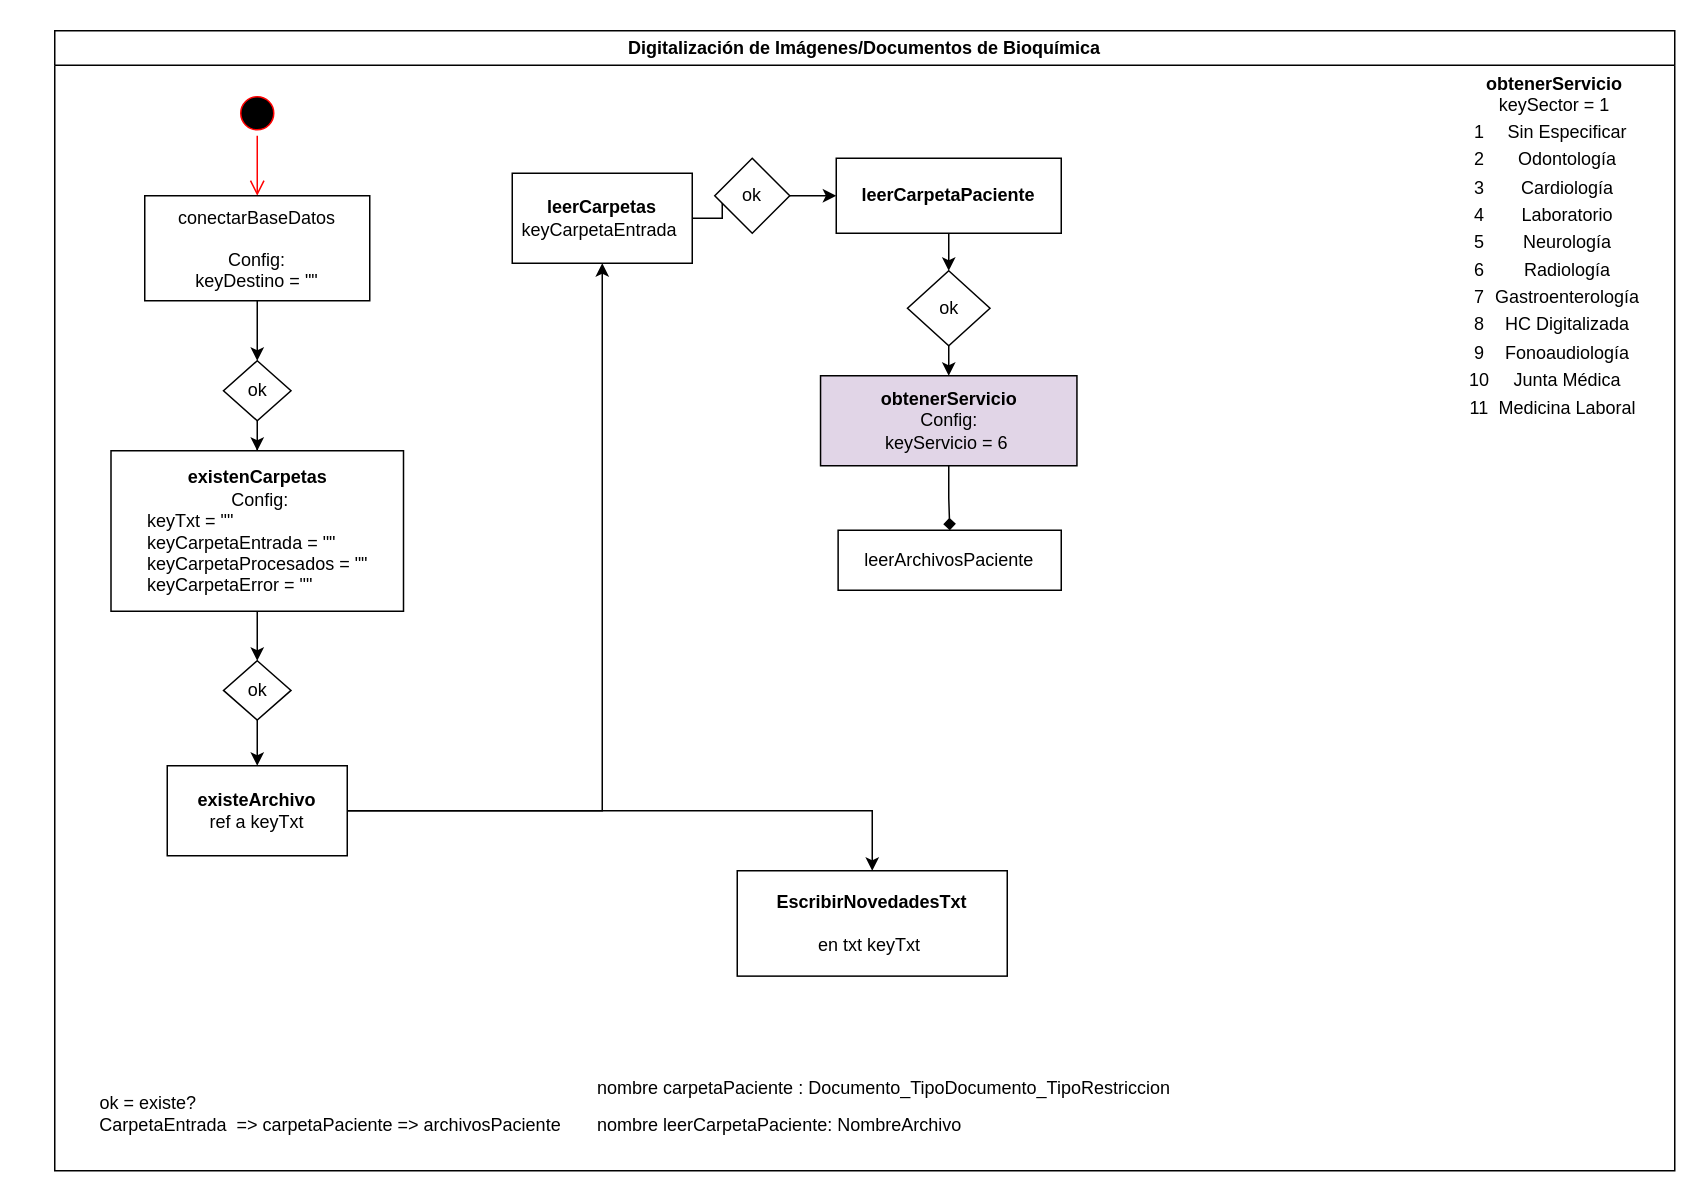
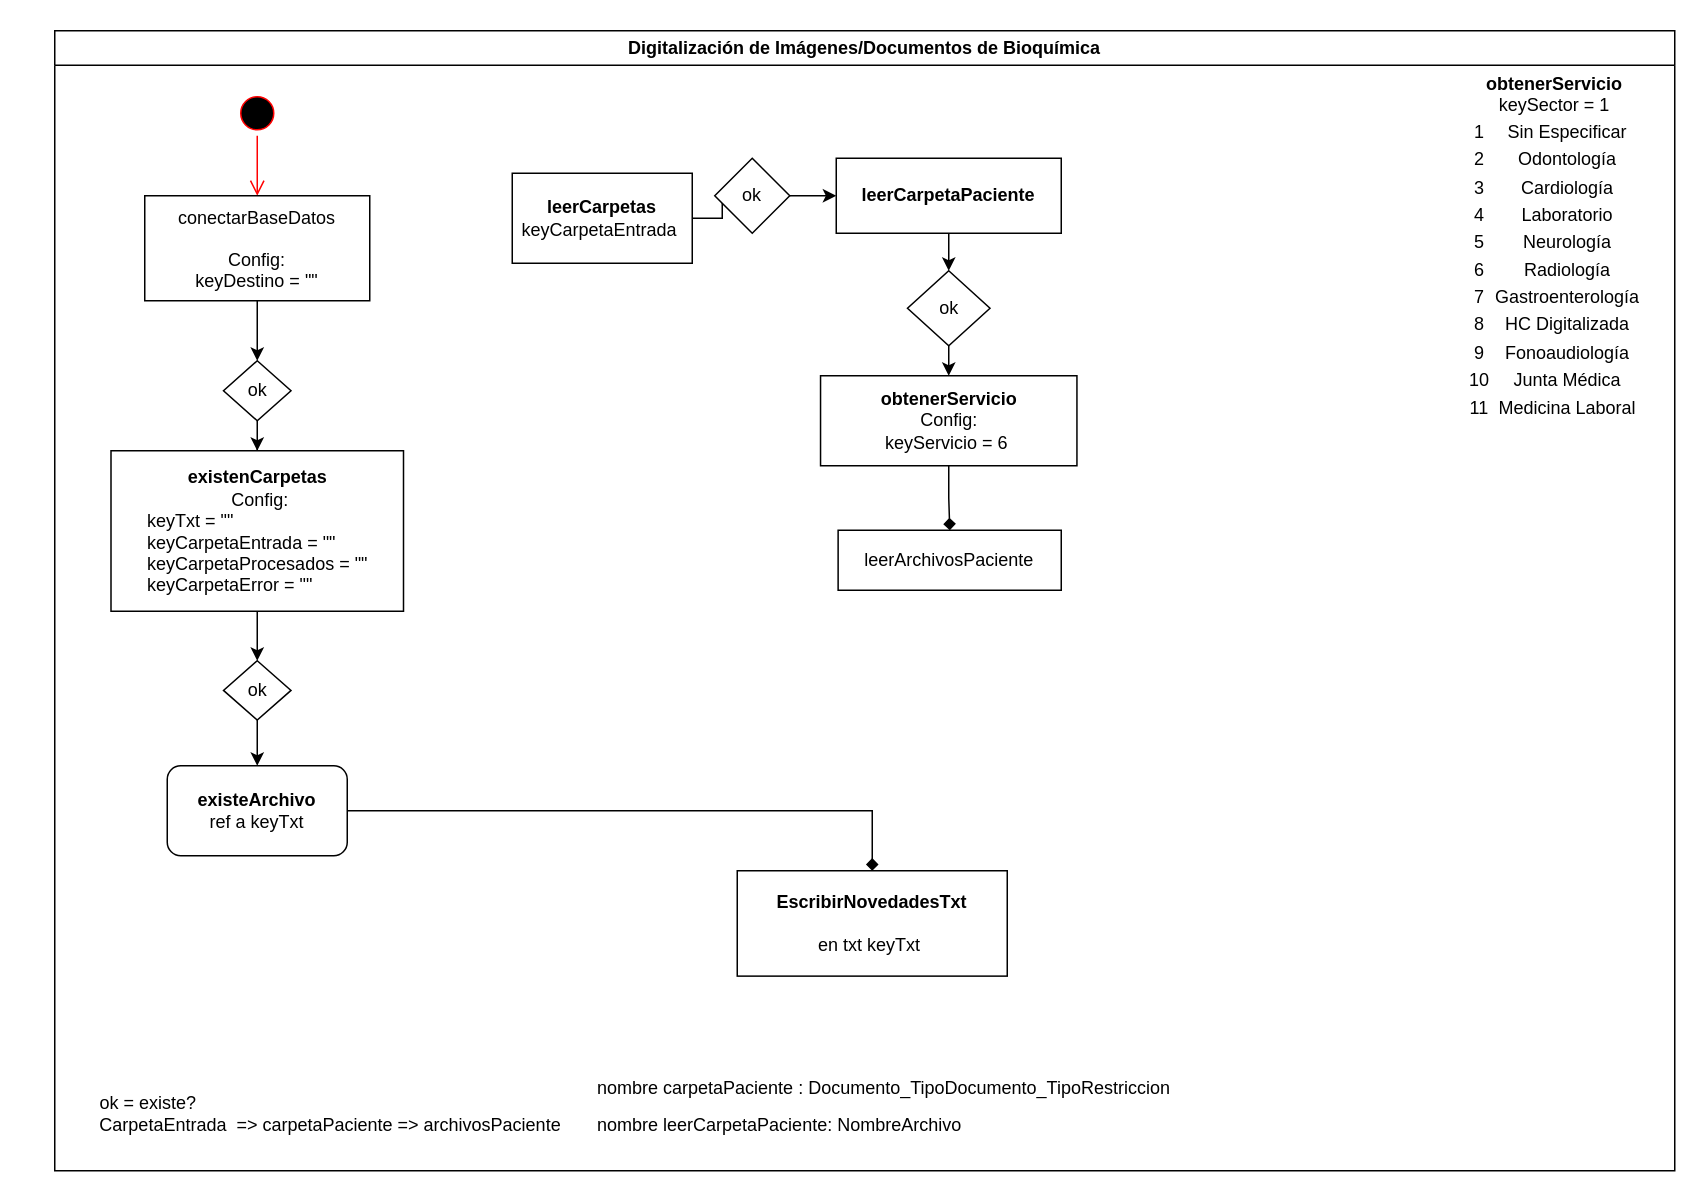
(949, 421) -> (949, 421)
(602, 540) -> none
(257, 811) -> (257, 811)
(872, 859) -> (872, 858)
